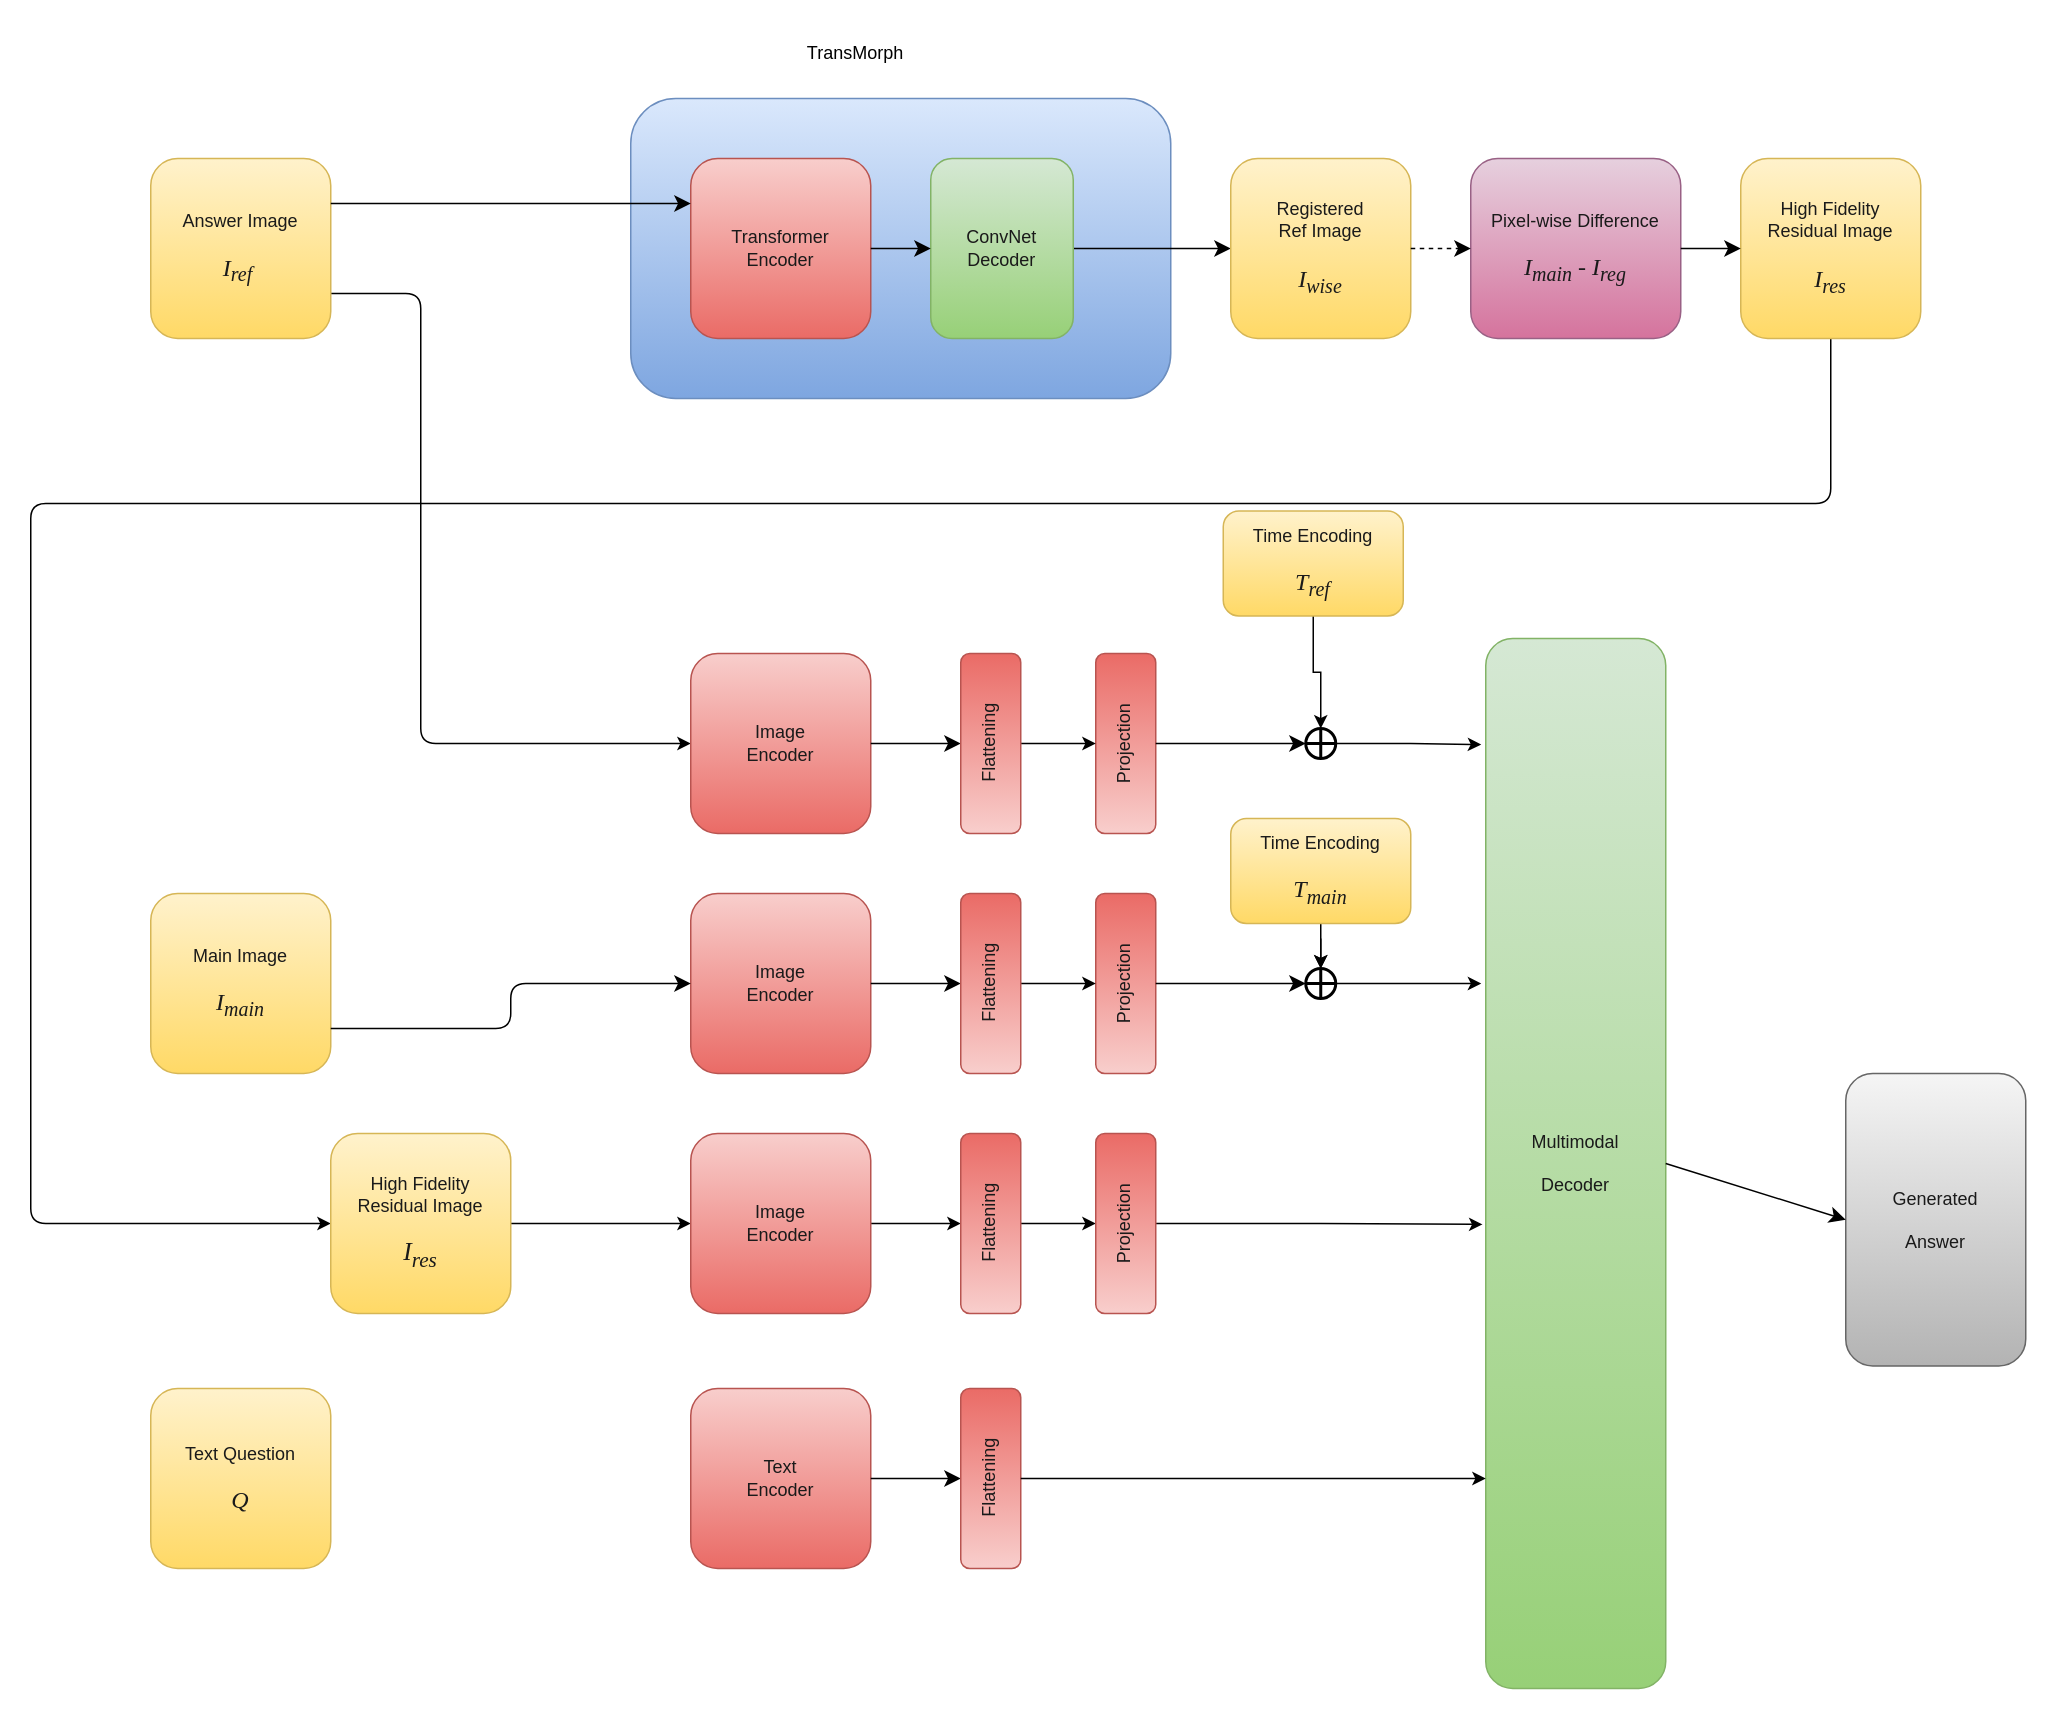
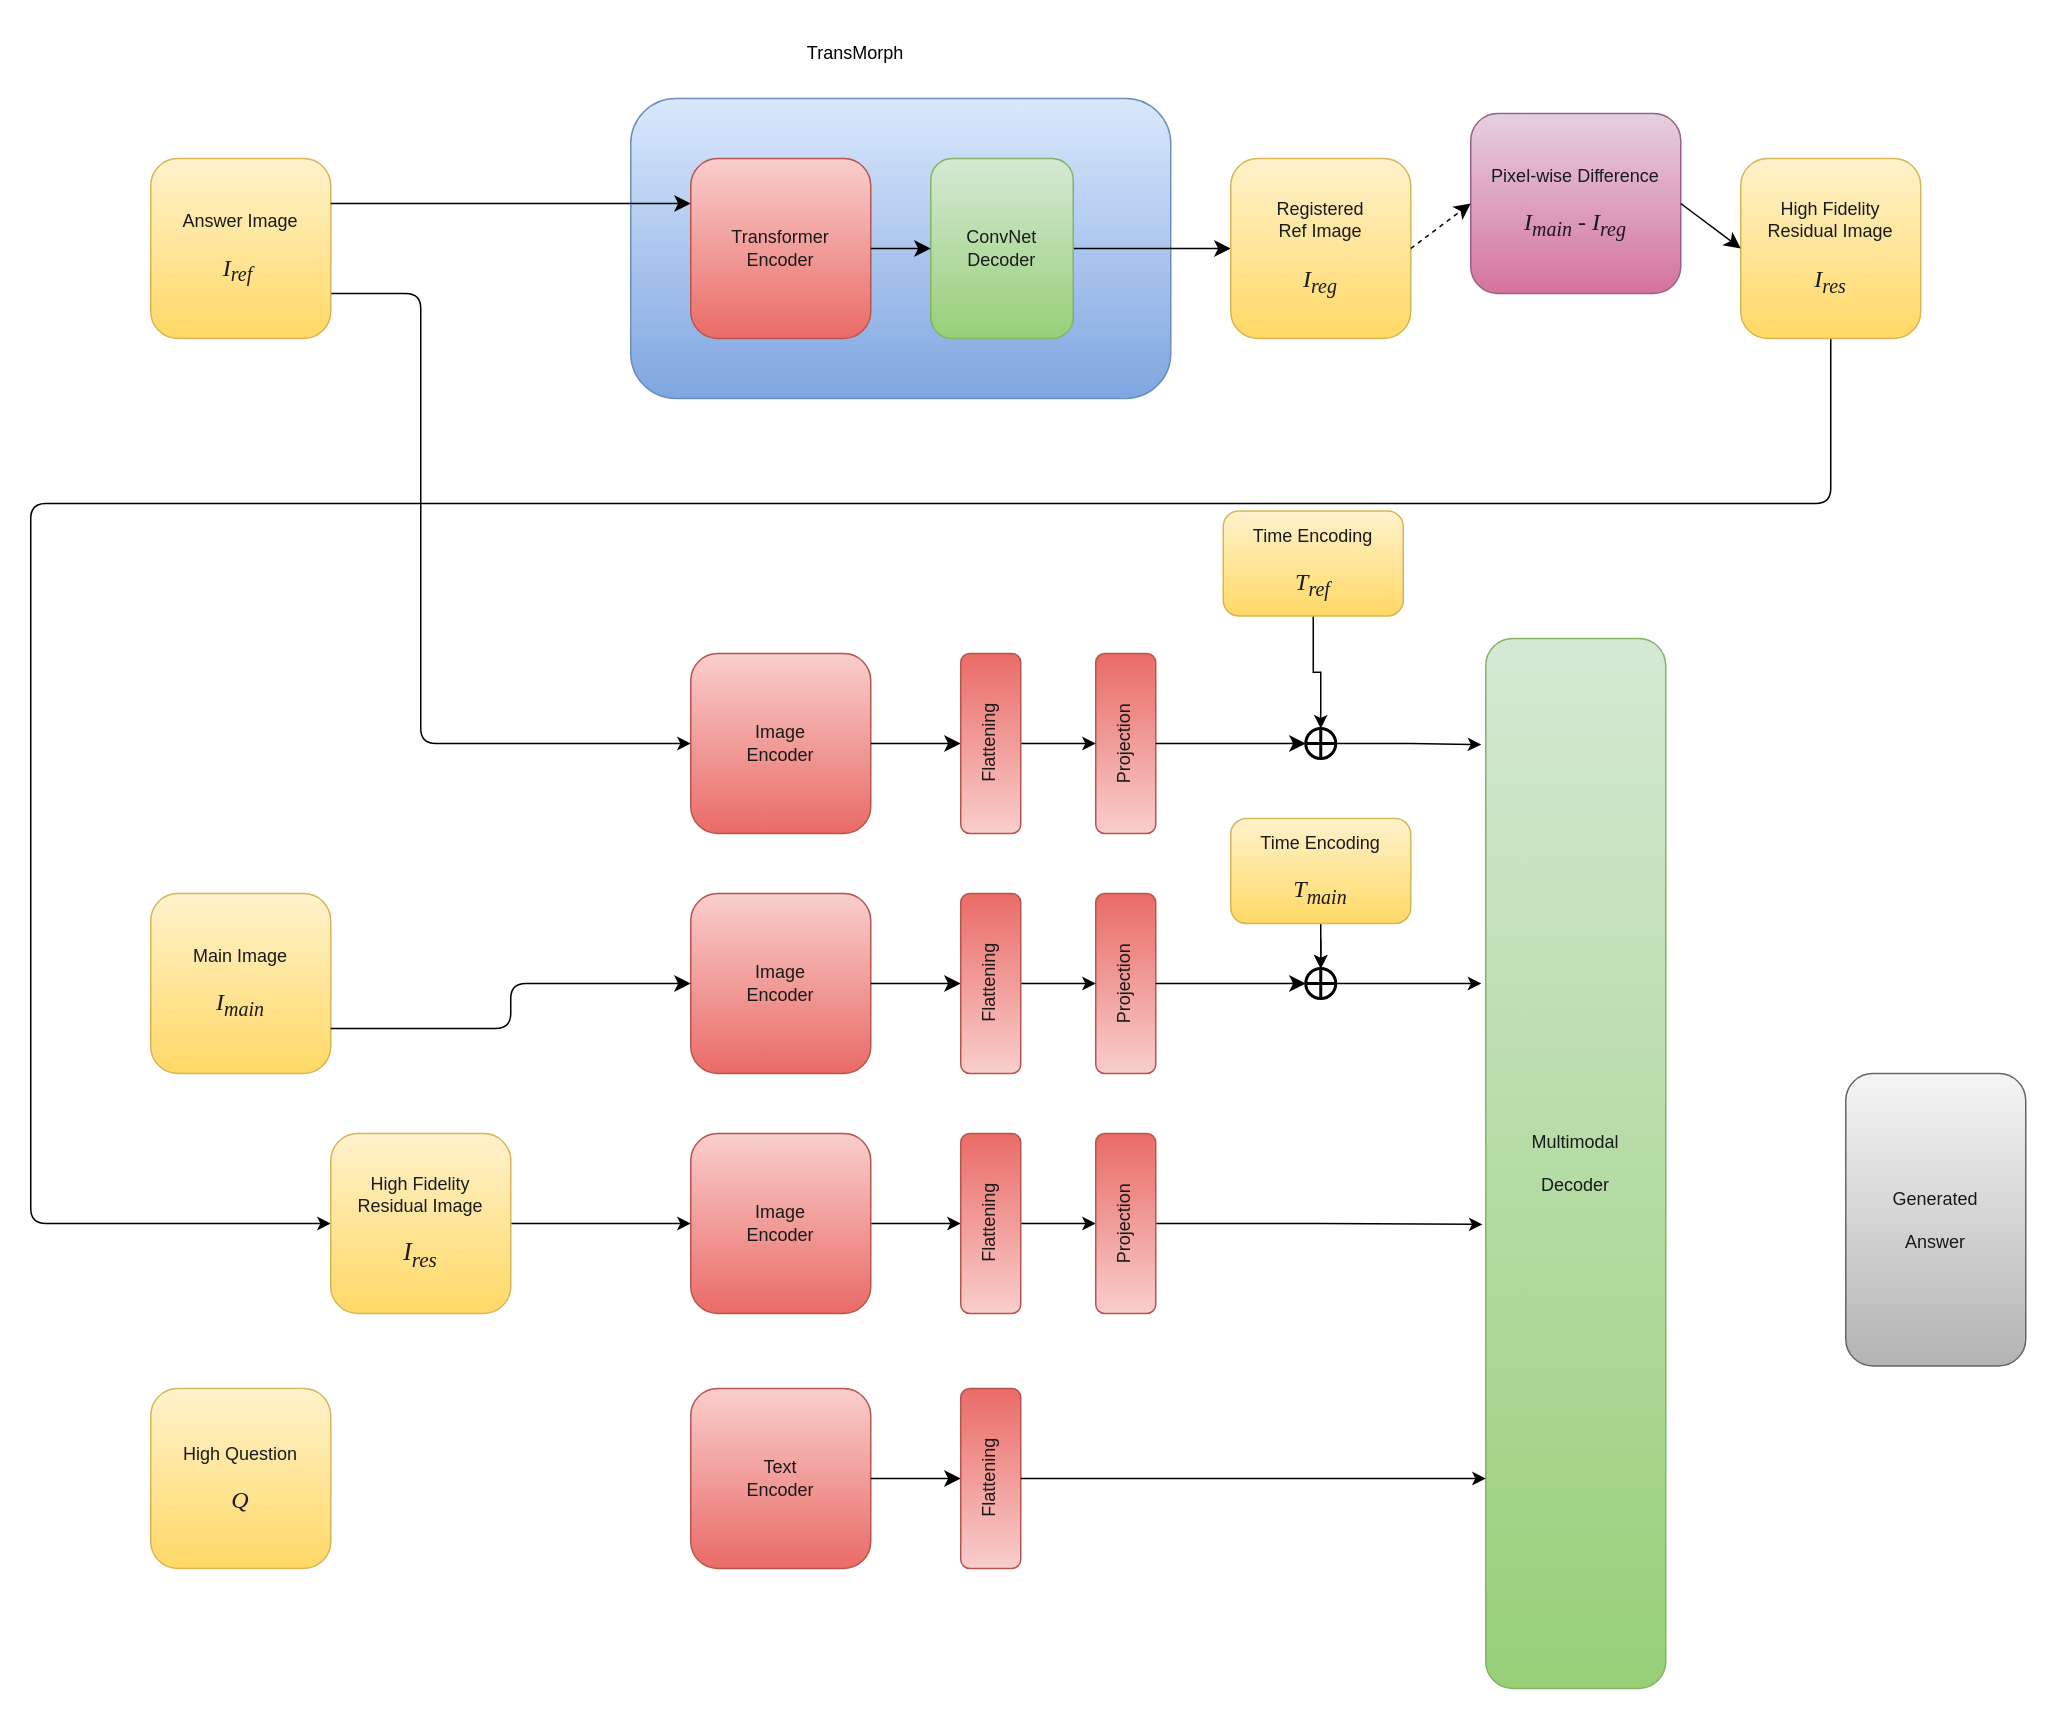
(1321, 248) -> (1321, 248)
(1576, 248) -> (1576, 203)
(1750, 1190) -> none
(241, 1478) -> (241, 1478)
